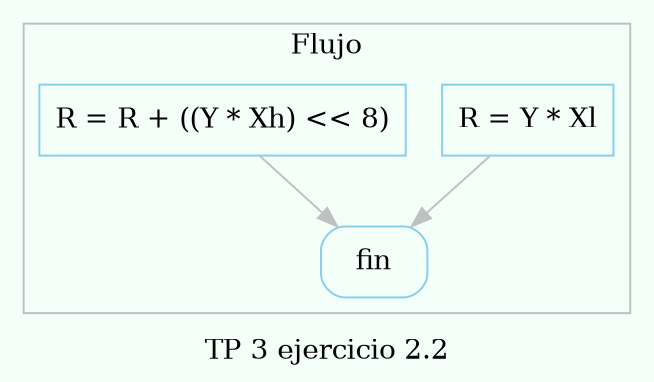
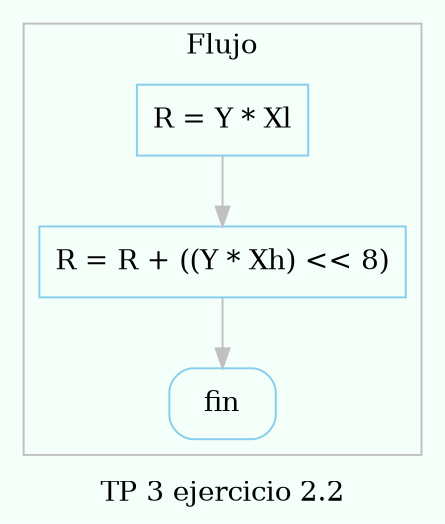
(458, 184) -> (223, 181)
